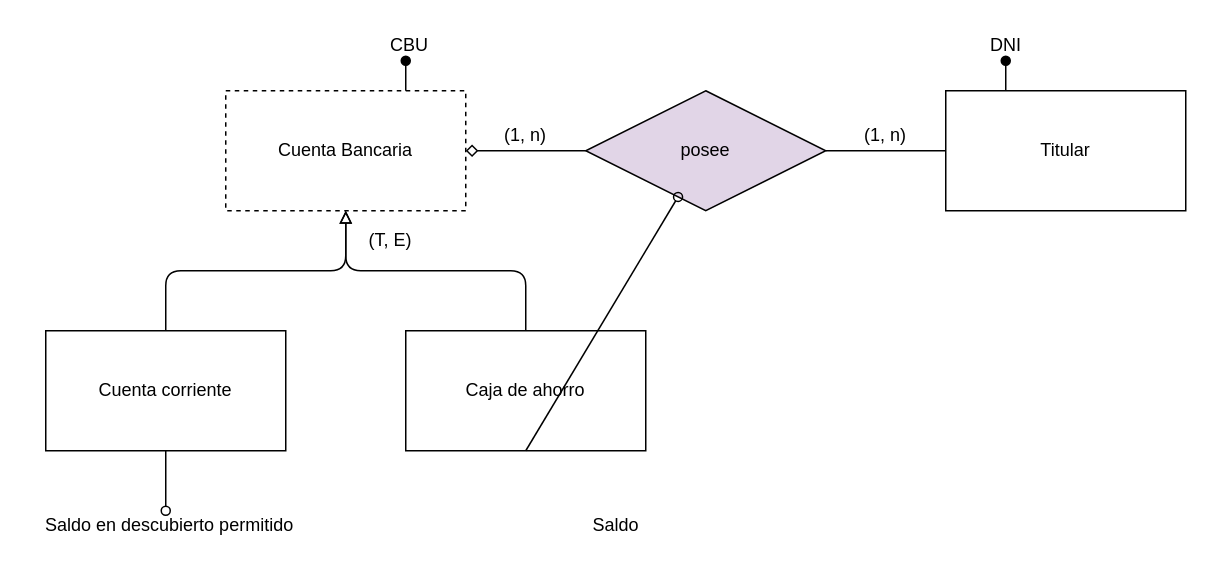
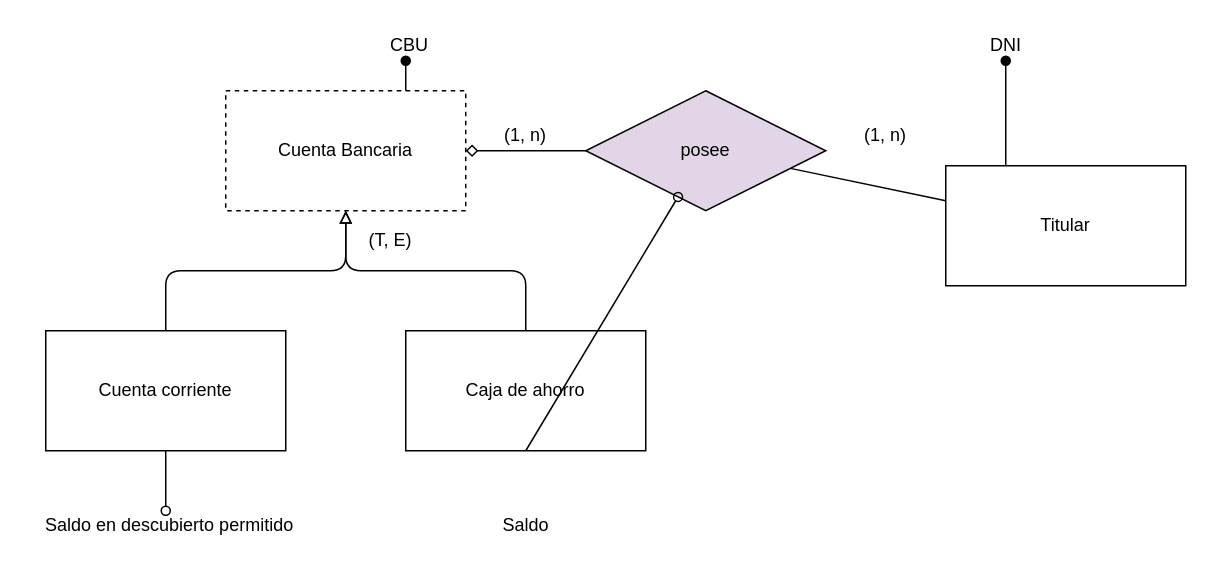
(1066, 151) -> (1066, 226)
(616, 526) -> (526, 526)
